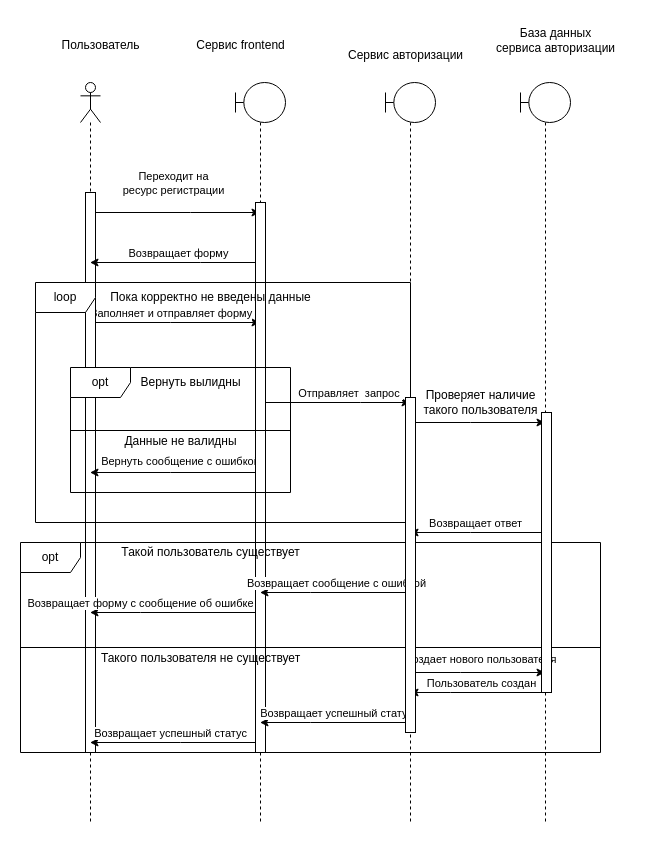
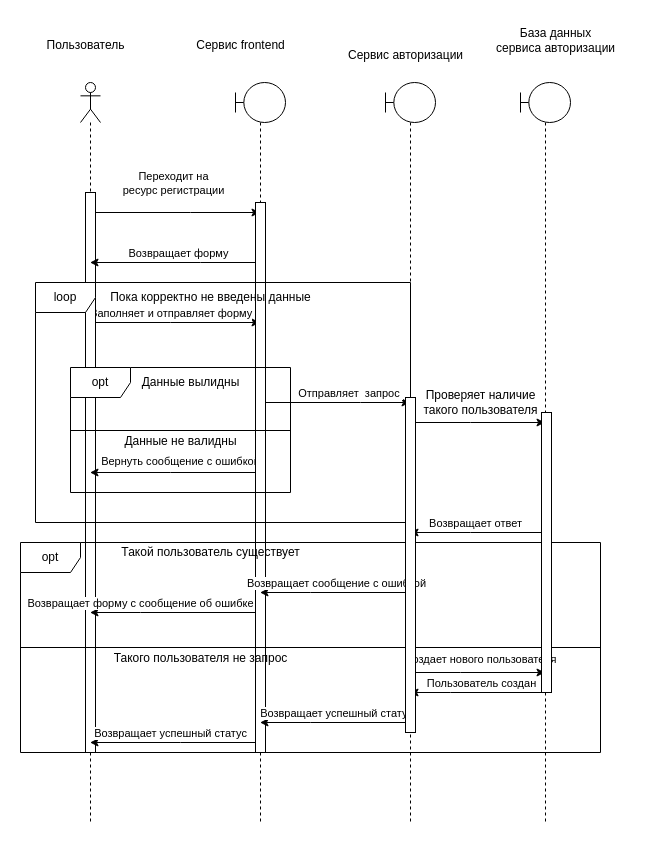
(101, 46) -> (86, 46)
(191, 383) -> (191, 383)
(201, 659) -> (201, 659)
